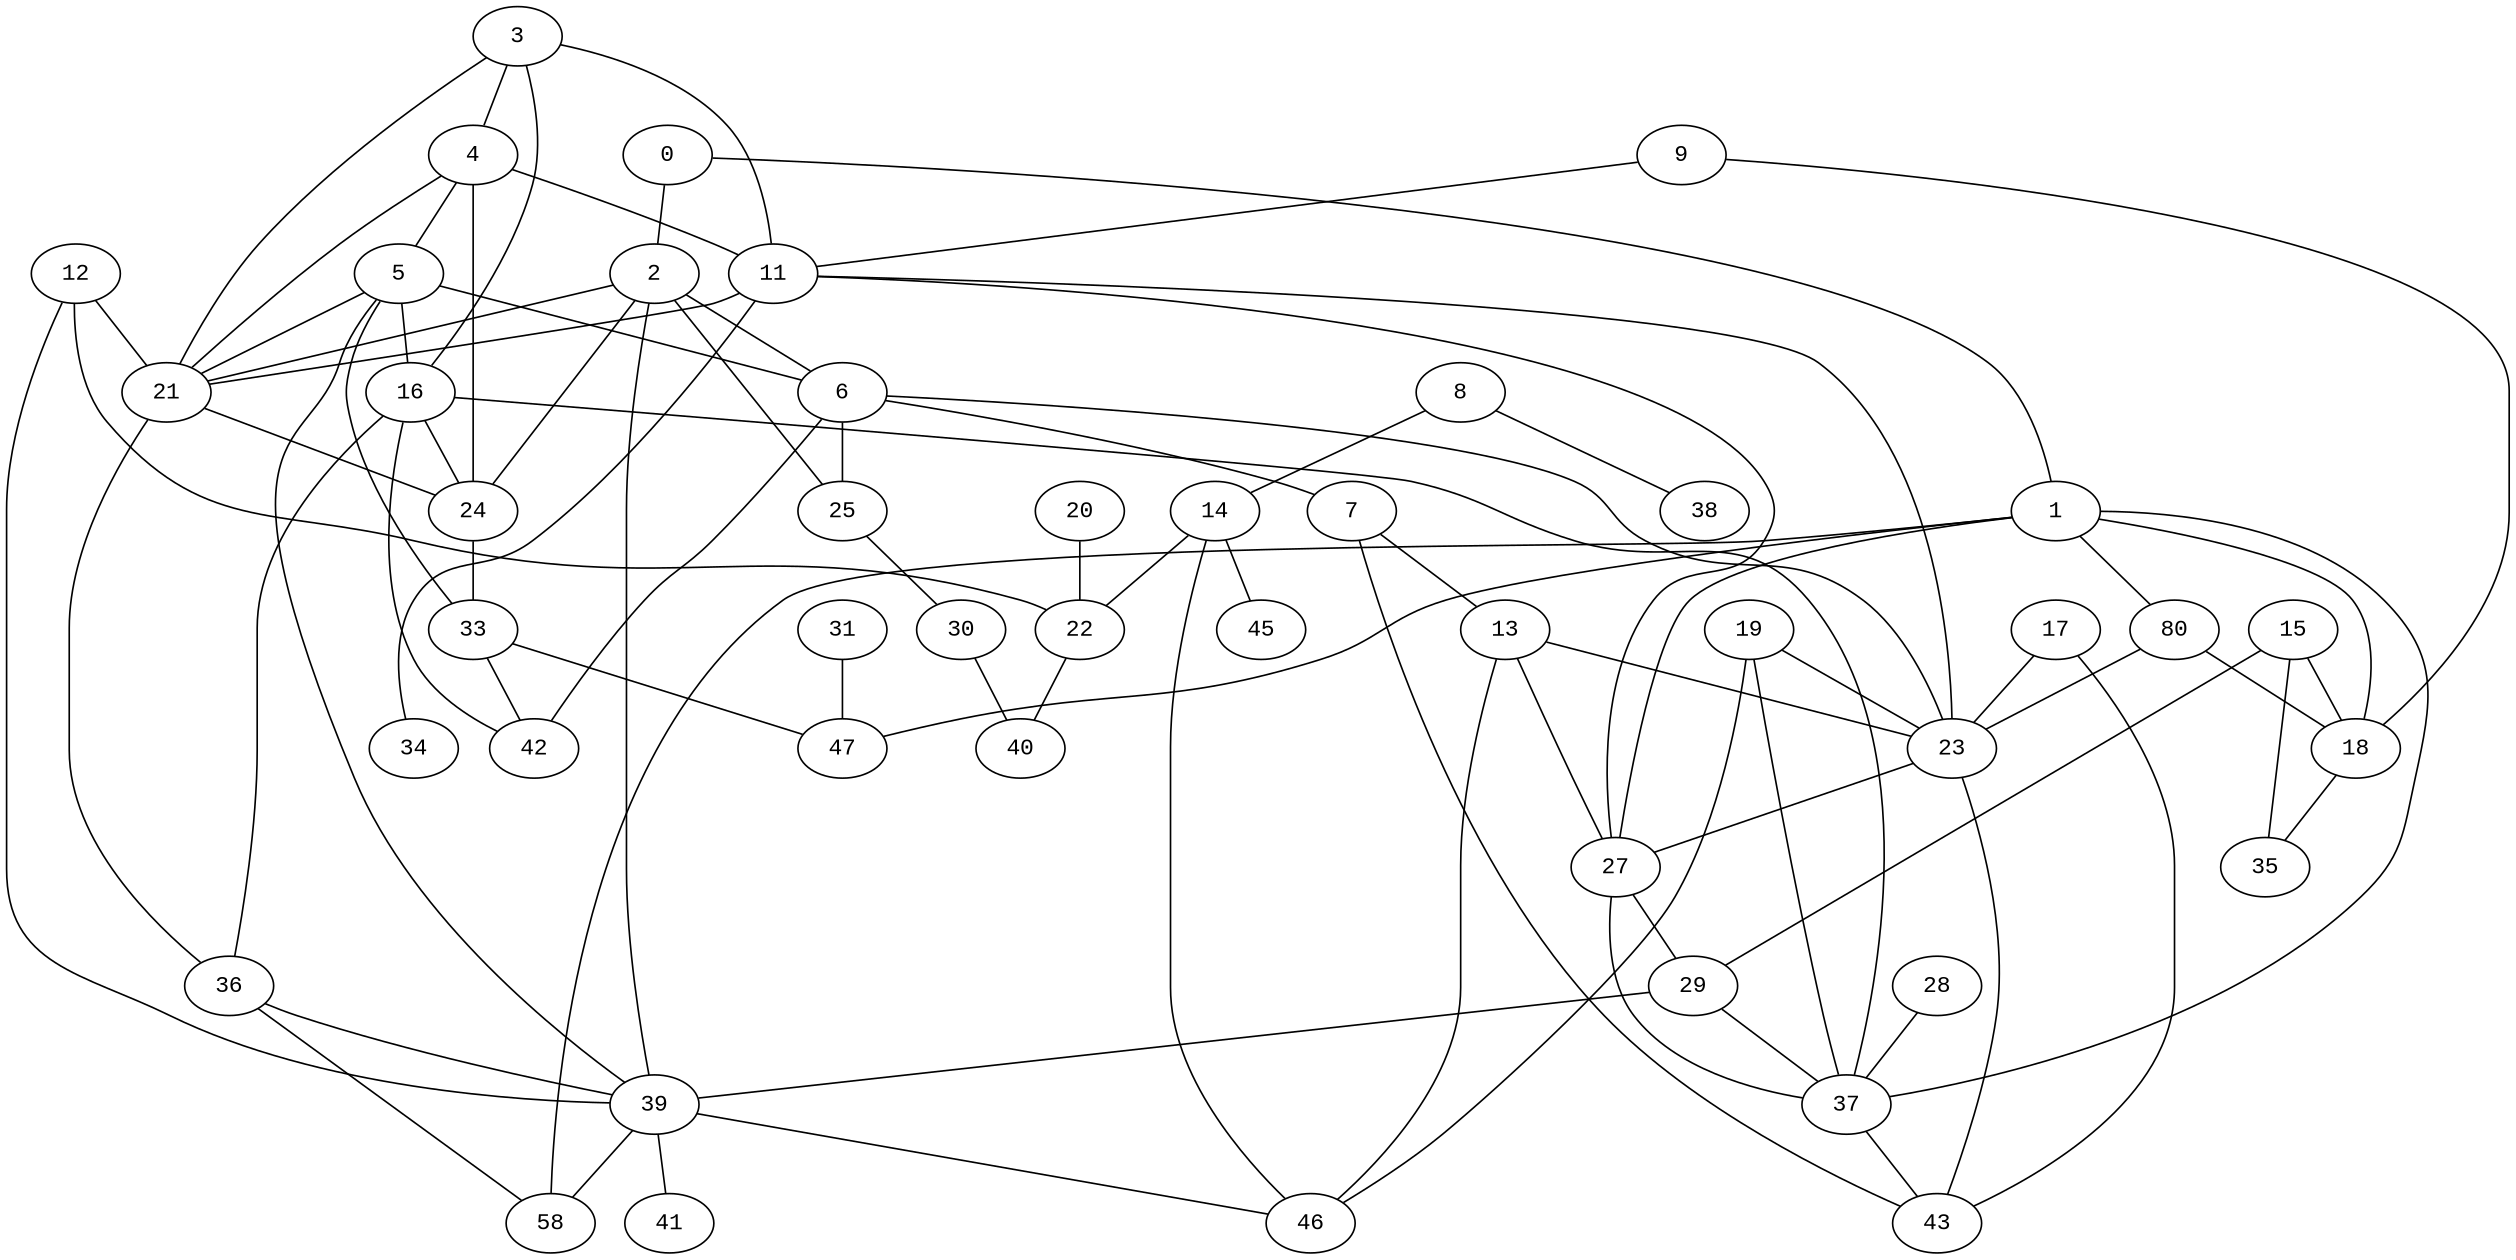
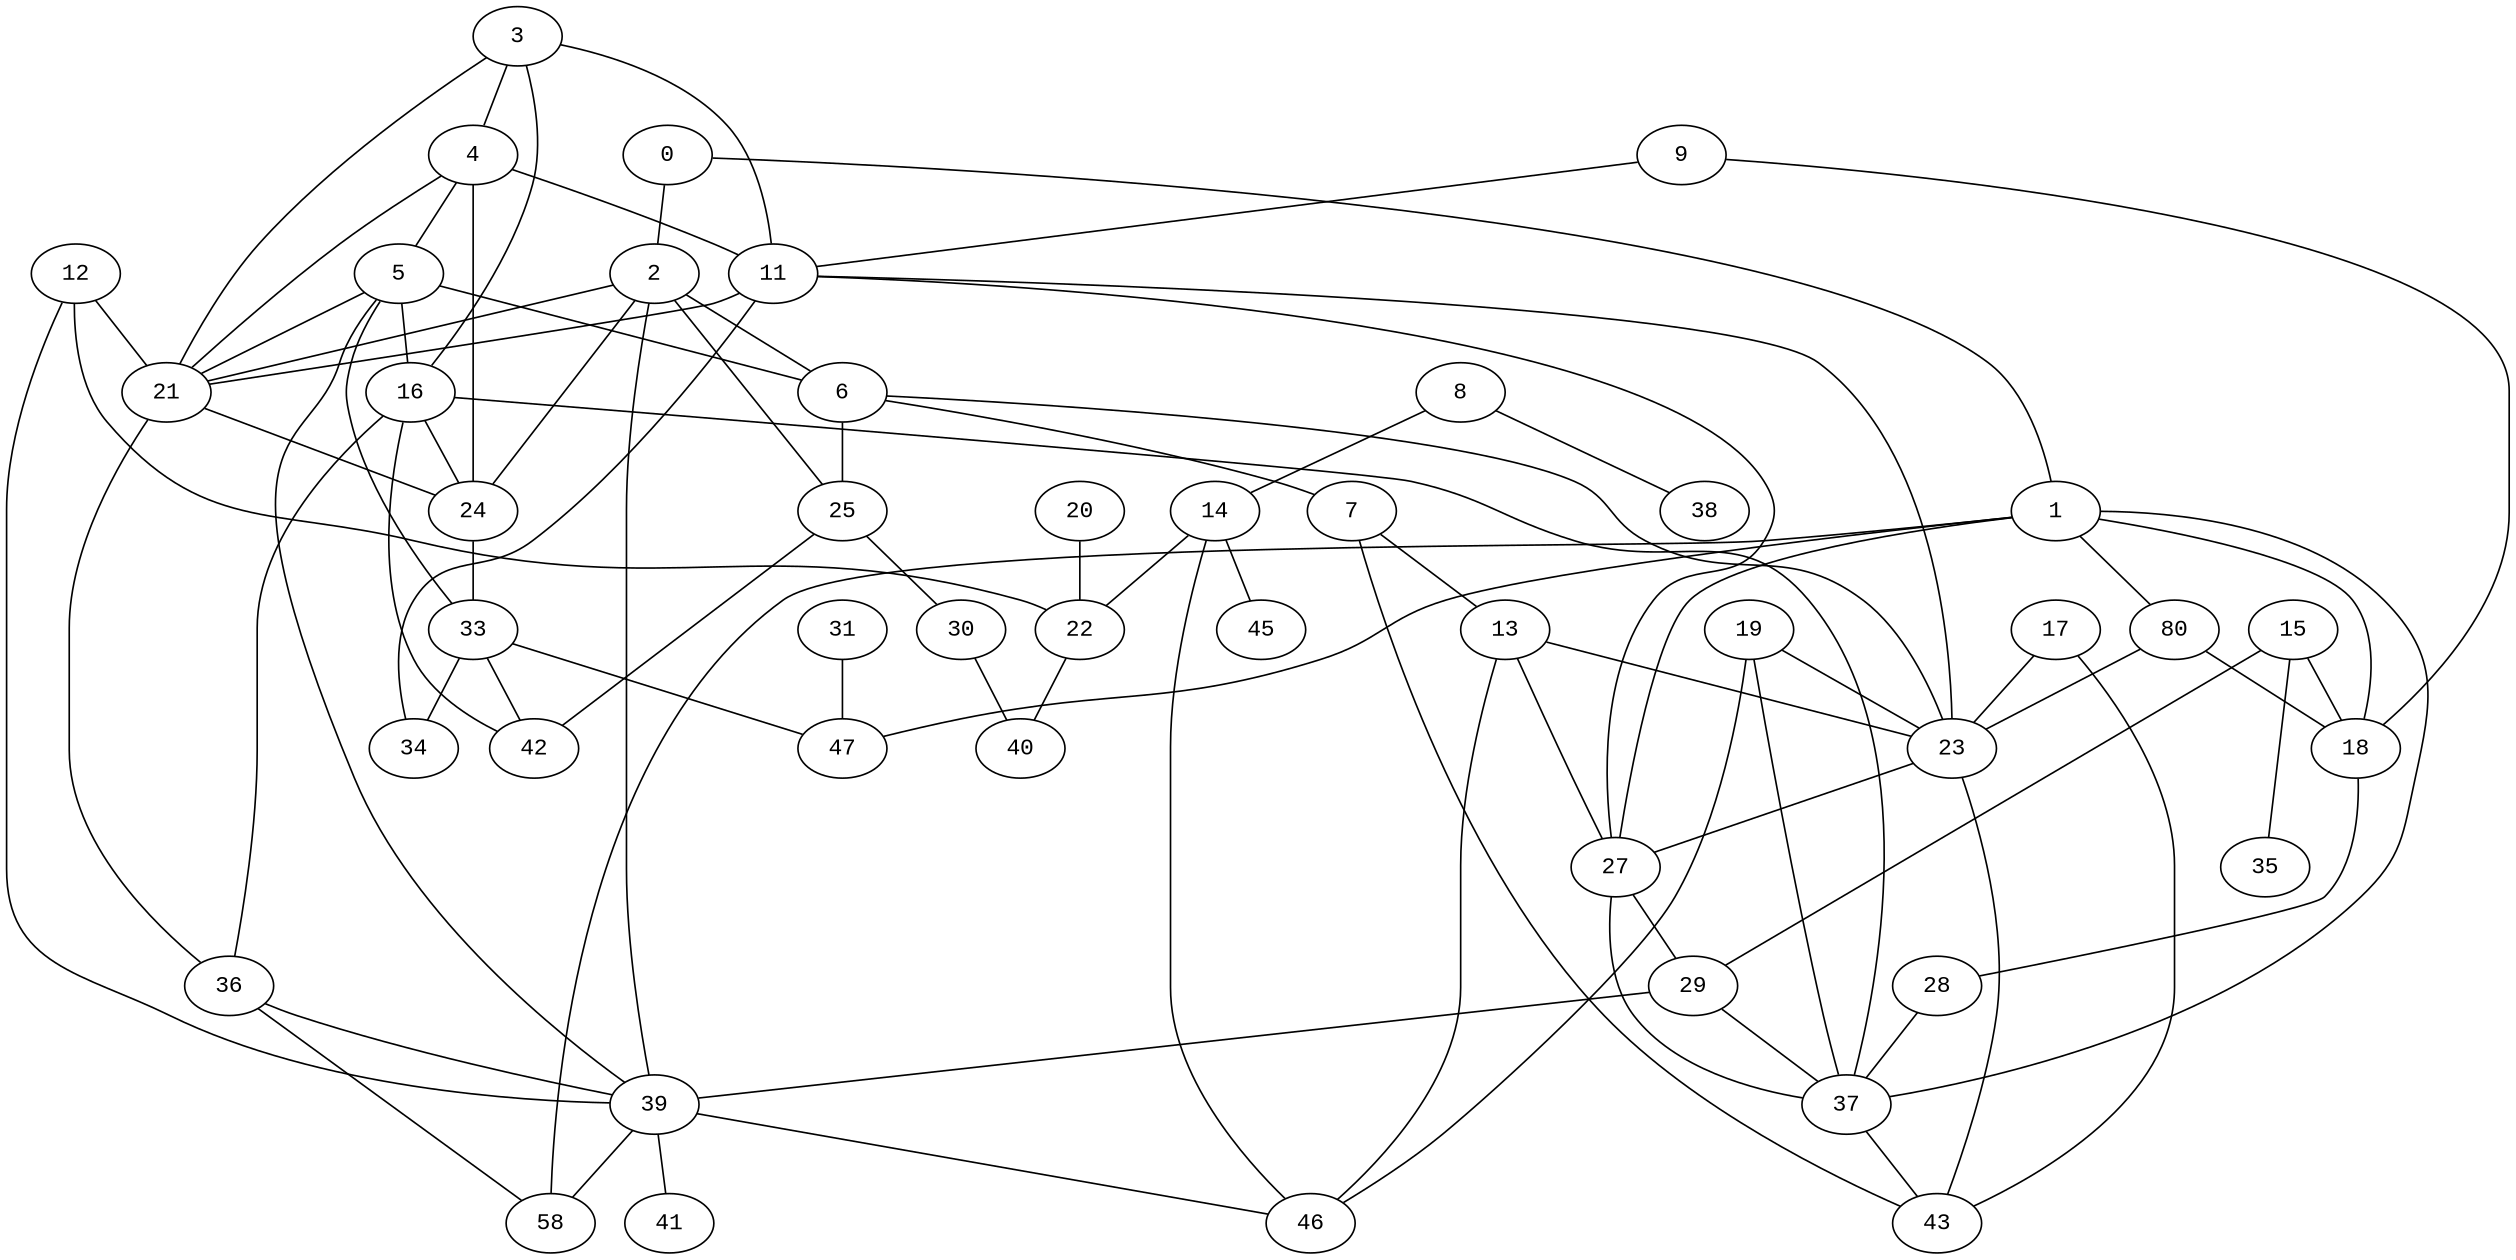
(698, 554) -> (688, 630)
none -> (446, 685)
(2310, 808) -> (2215, 927)
